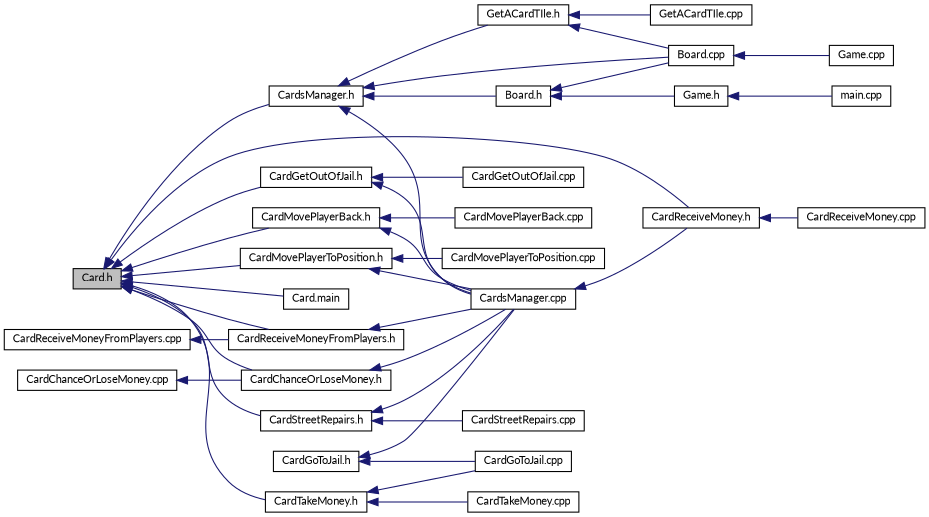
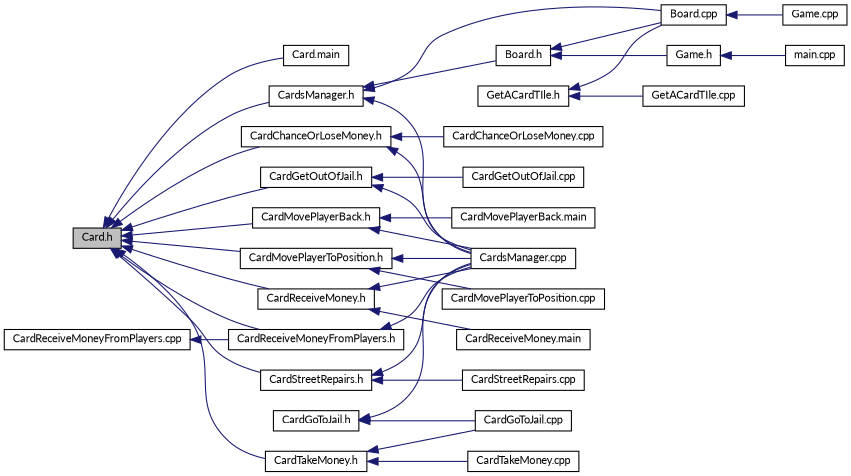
(417, 51) -> none
(523, 218) -> (523, 218)
(861, 218) -> (523, 340)
(638, 261) -> (402, 282)
(221, 380) -> (425, 137)
